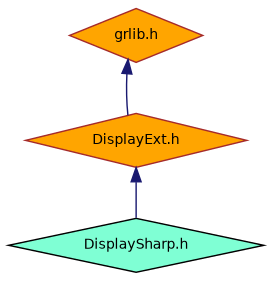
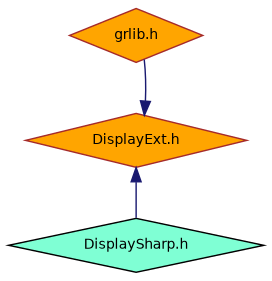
(127, 95) -> (146, 80)
